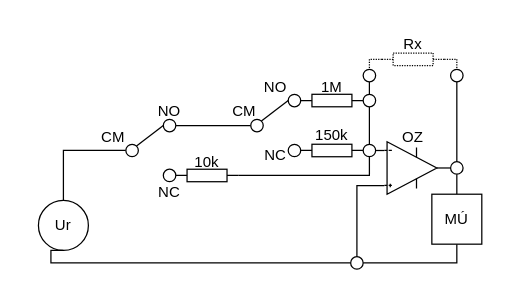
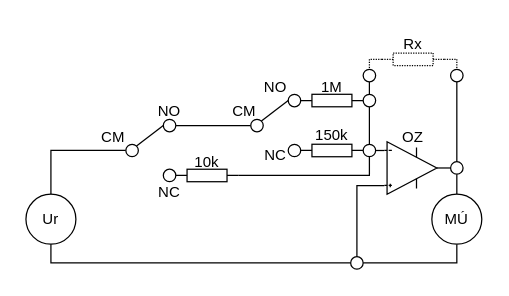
(457, 219) -> (457, 219)
(63, 226) -> (51, 219)
